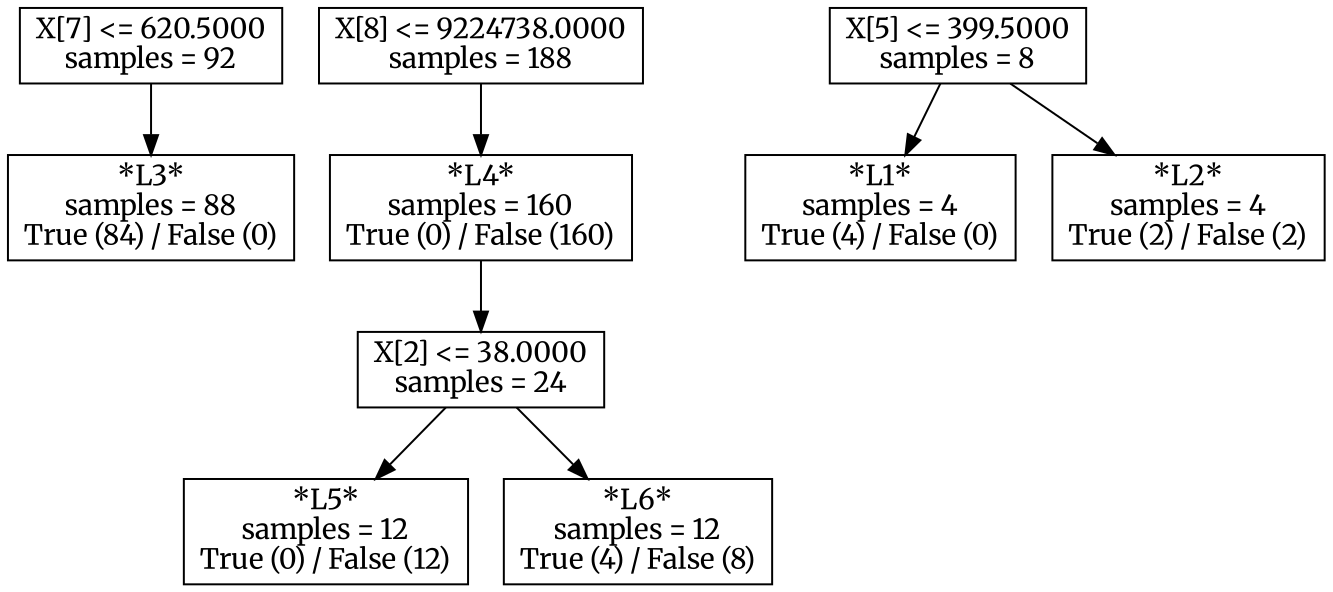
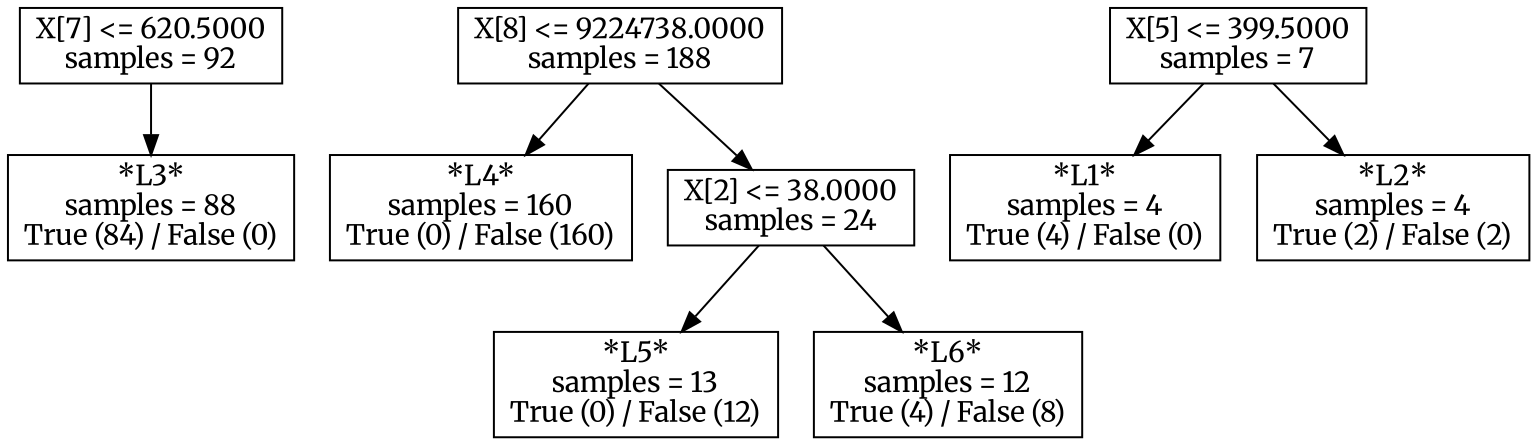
(958, 46) -> (1238, 46)
(481, 286) -> (698, 120)
(326, 532) -> (636, 385)
